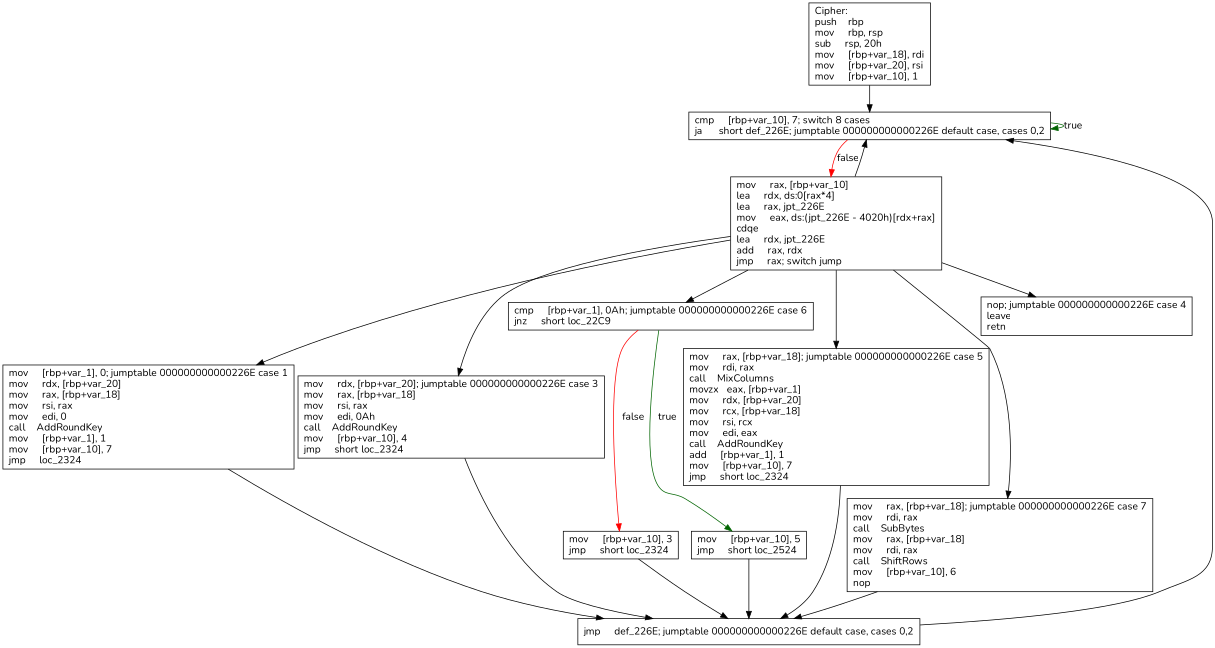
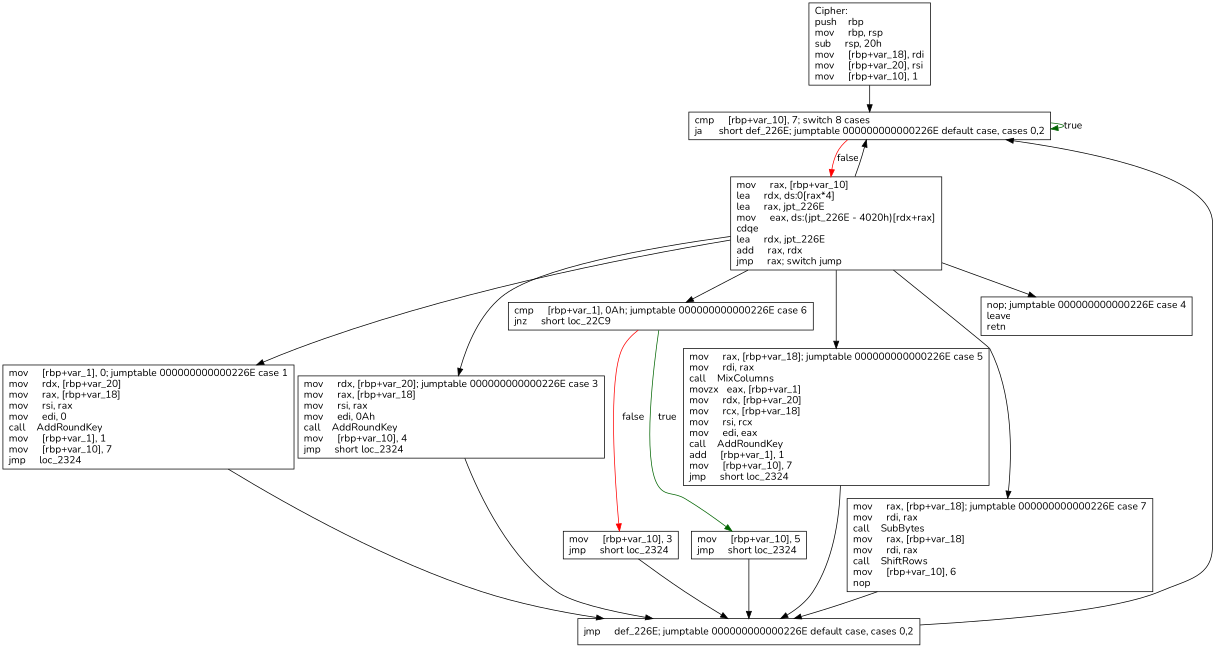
(749, 545) -> (749, 545)
